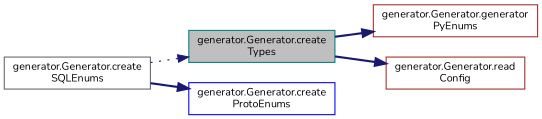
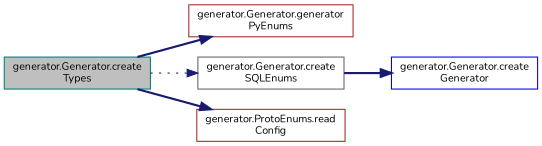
(164, 61) -> (169, 73)
(455, 73) -> (271, 125)
(262, 99) -> (465, 73)
